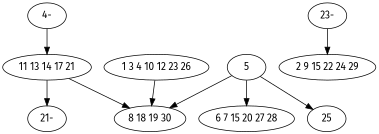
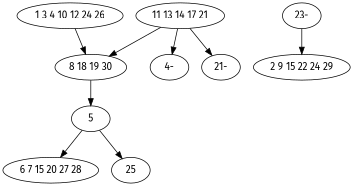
(47, 38) -> (176, 38)
(156, 67) -> (70, 16)
(204, 90) -> (91, 89)
